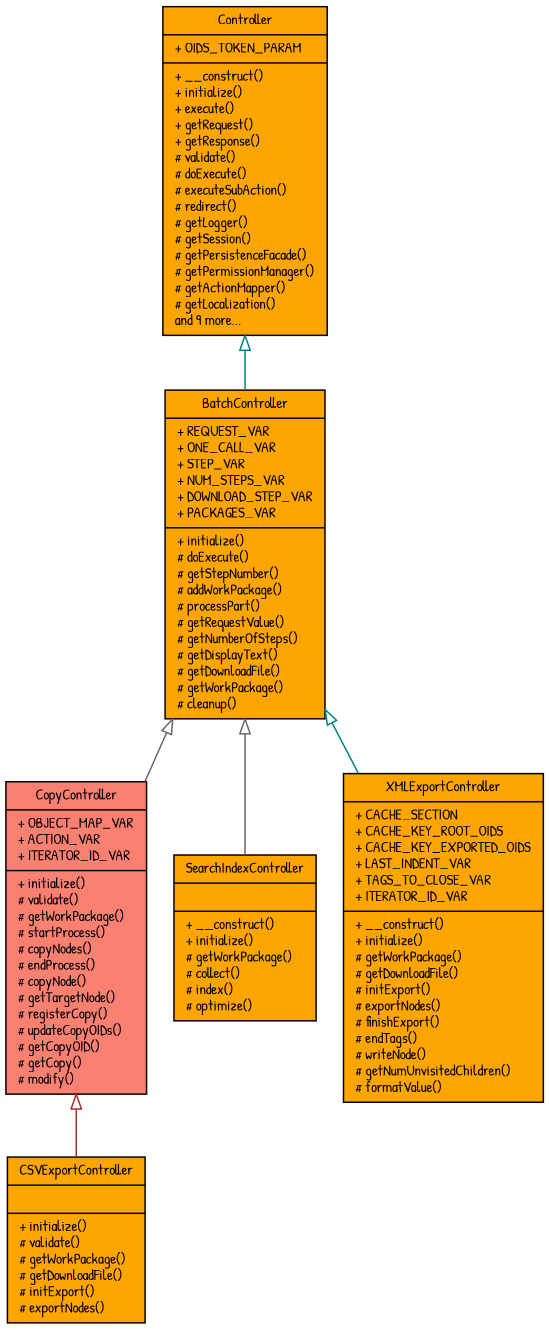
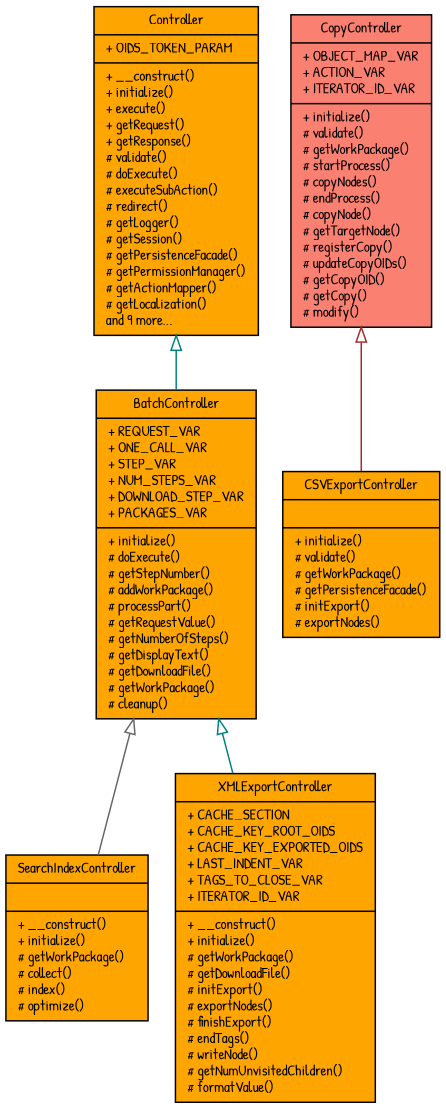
(156, 757) -> none
(71, 1275) -> (361, 590)
